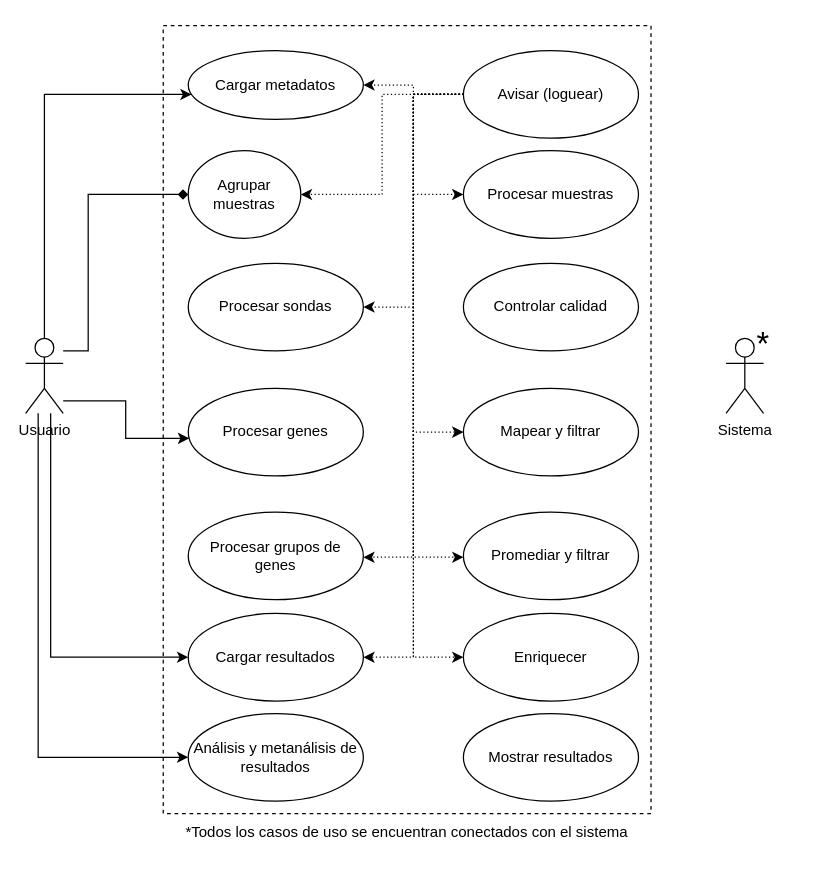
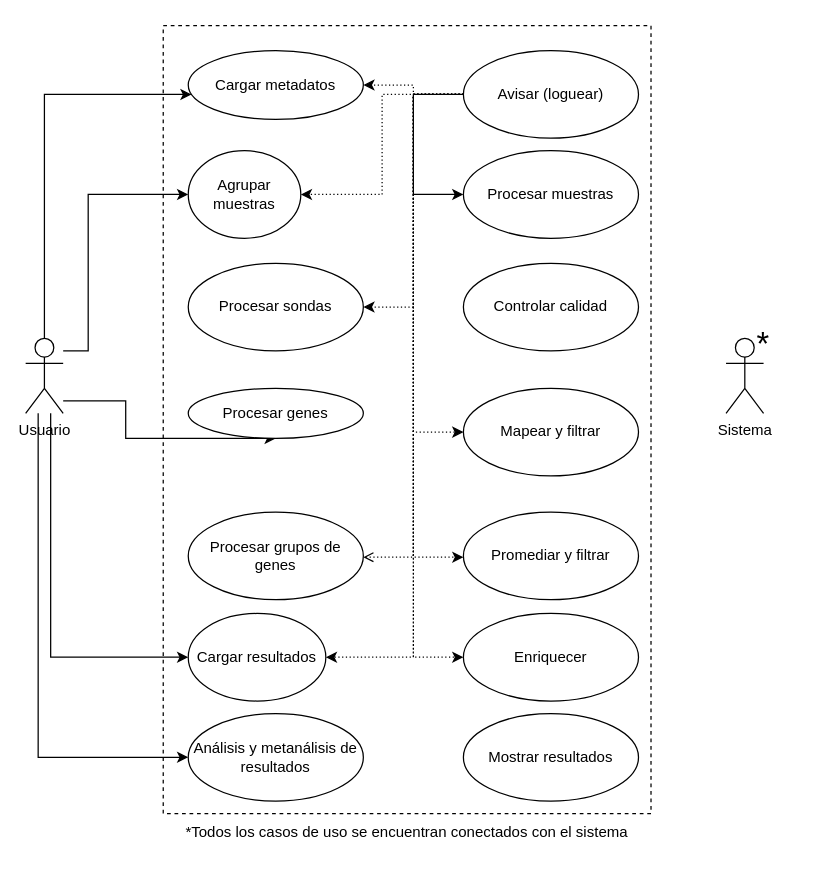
(177, 194) -> (178, 194)
(435, 194) -> (435, 194)
(276, 432) -> (276, 413)
(373, 557) -> (370, 557)
(276, 657) -> (257, 657)
